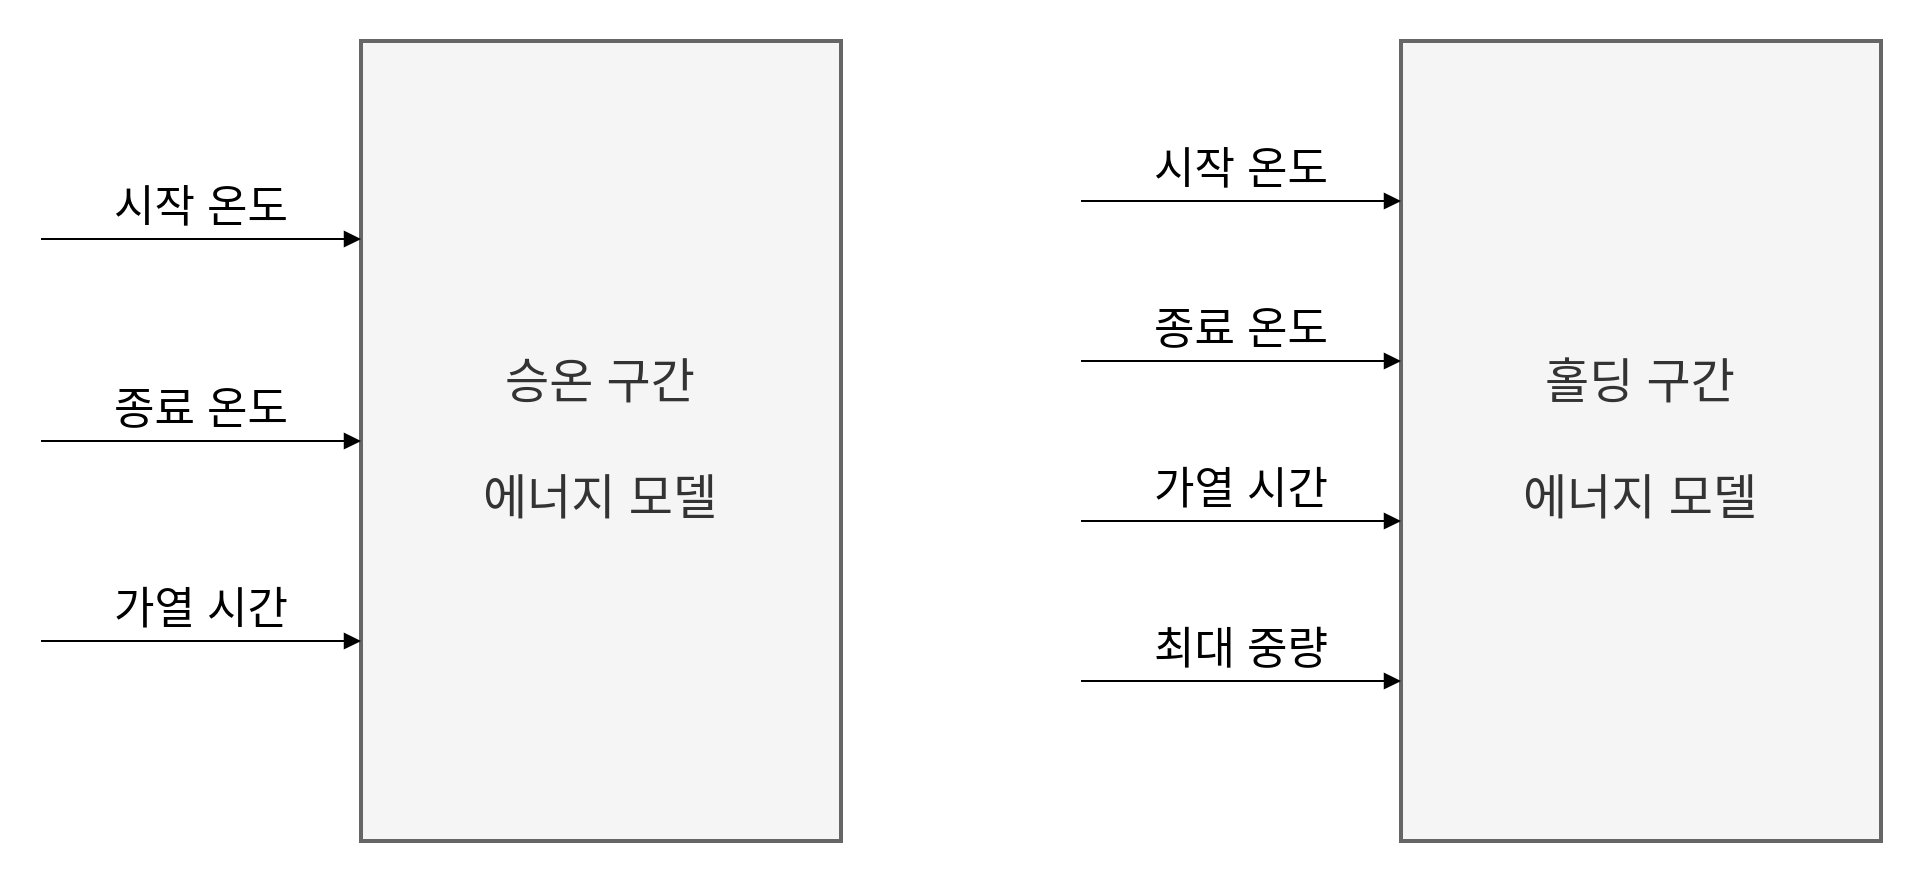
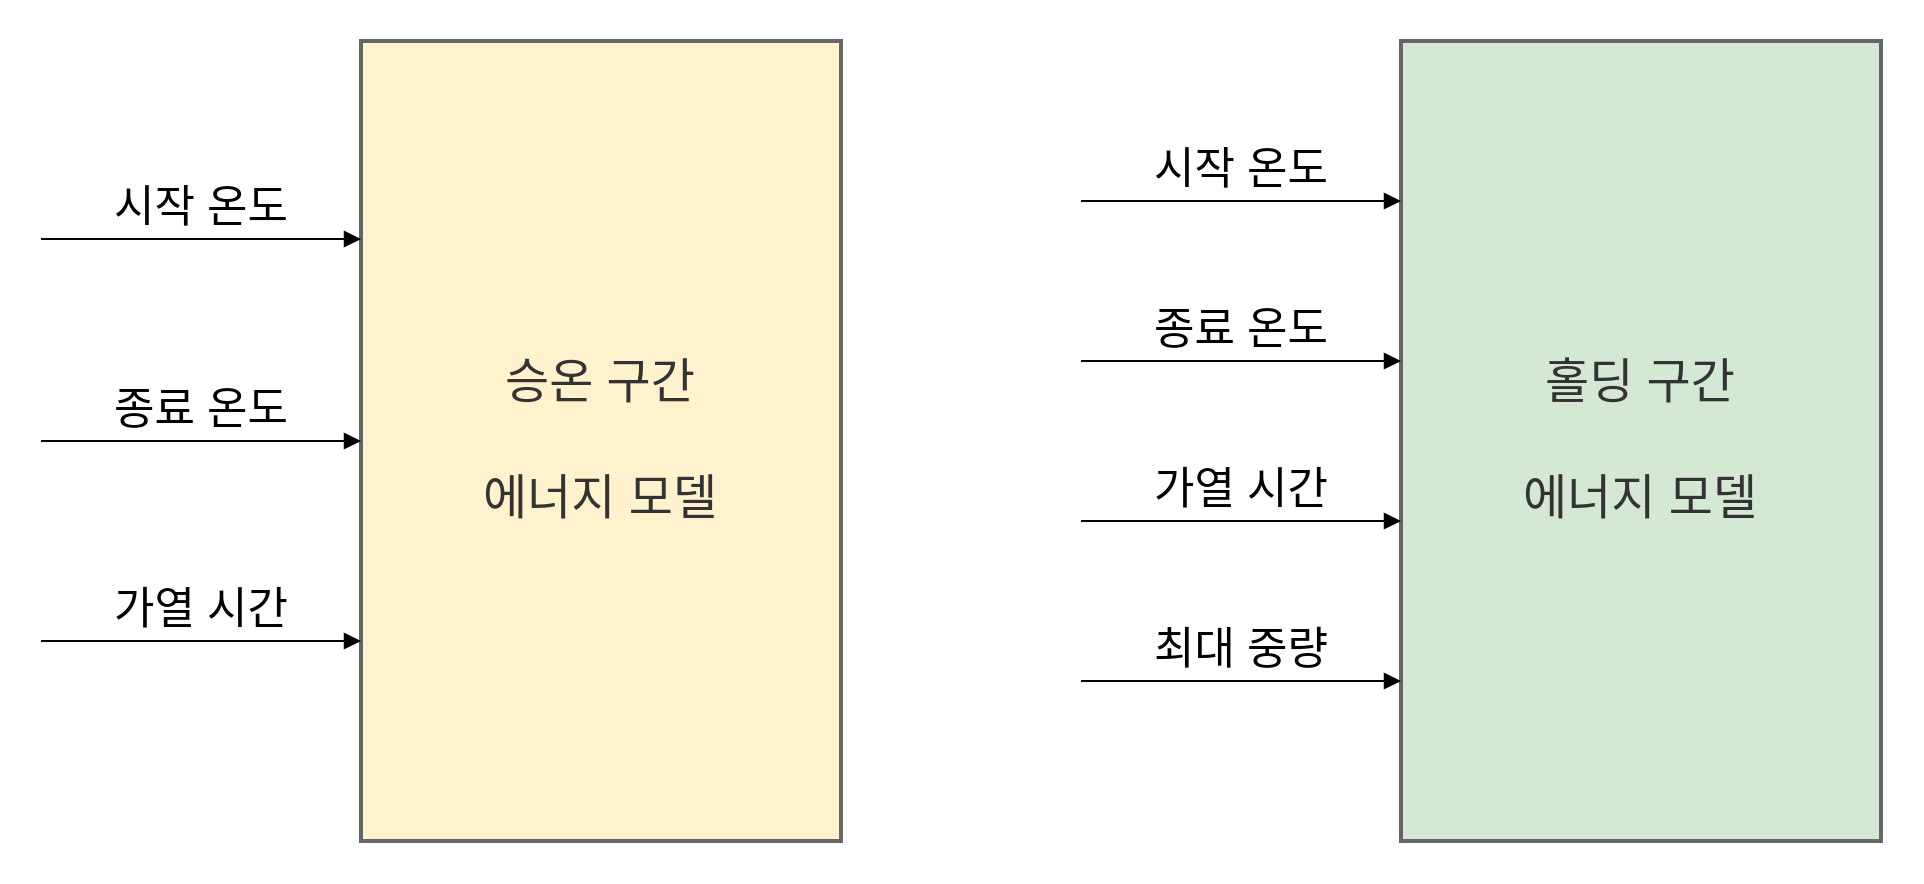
(601, 441) -> (601, 441)
(1641, 441) -> (1641, 441)
